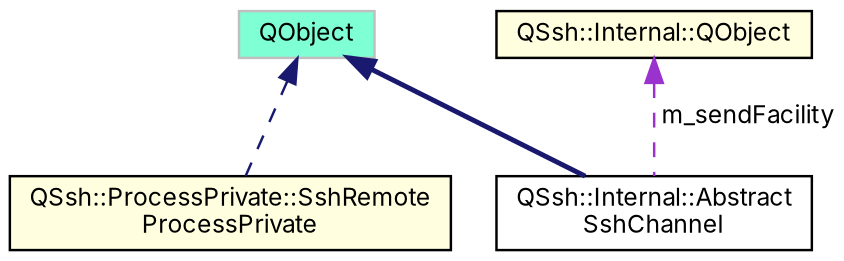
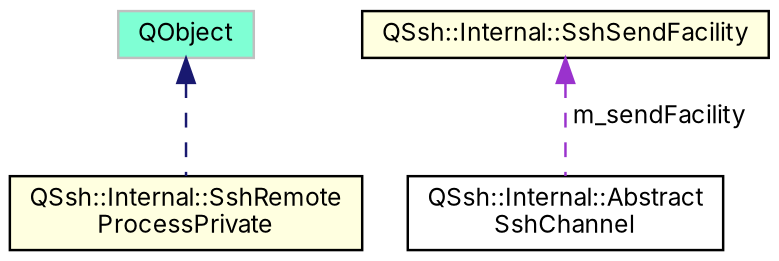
(654, 34) -> (565, 34)
(478, 123) -> none
(230, 213) -> (186, 213)
